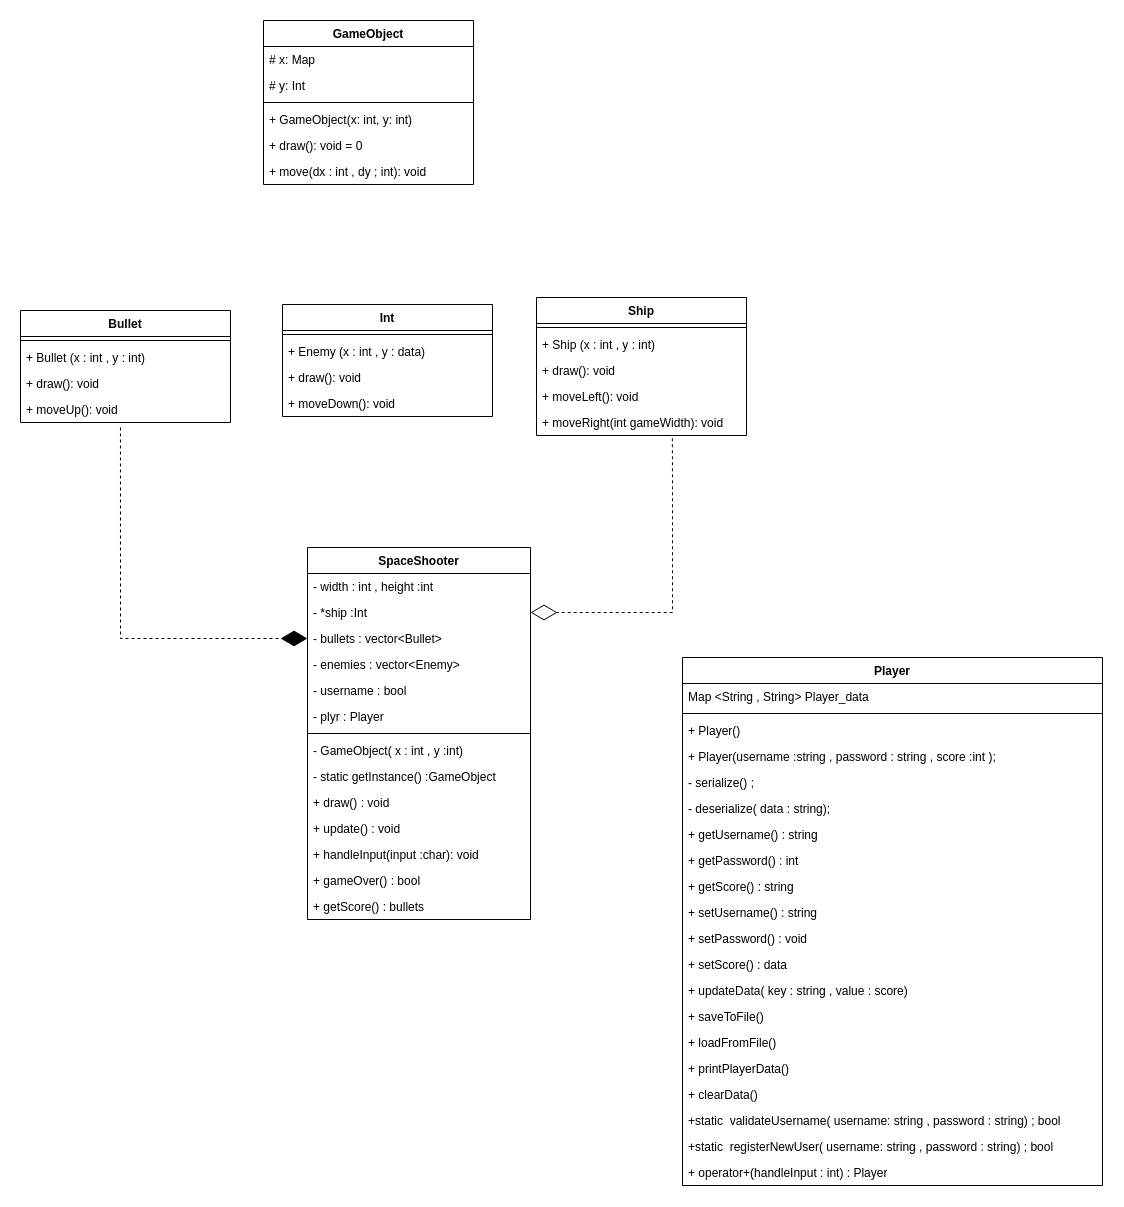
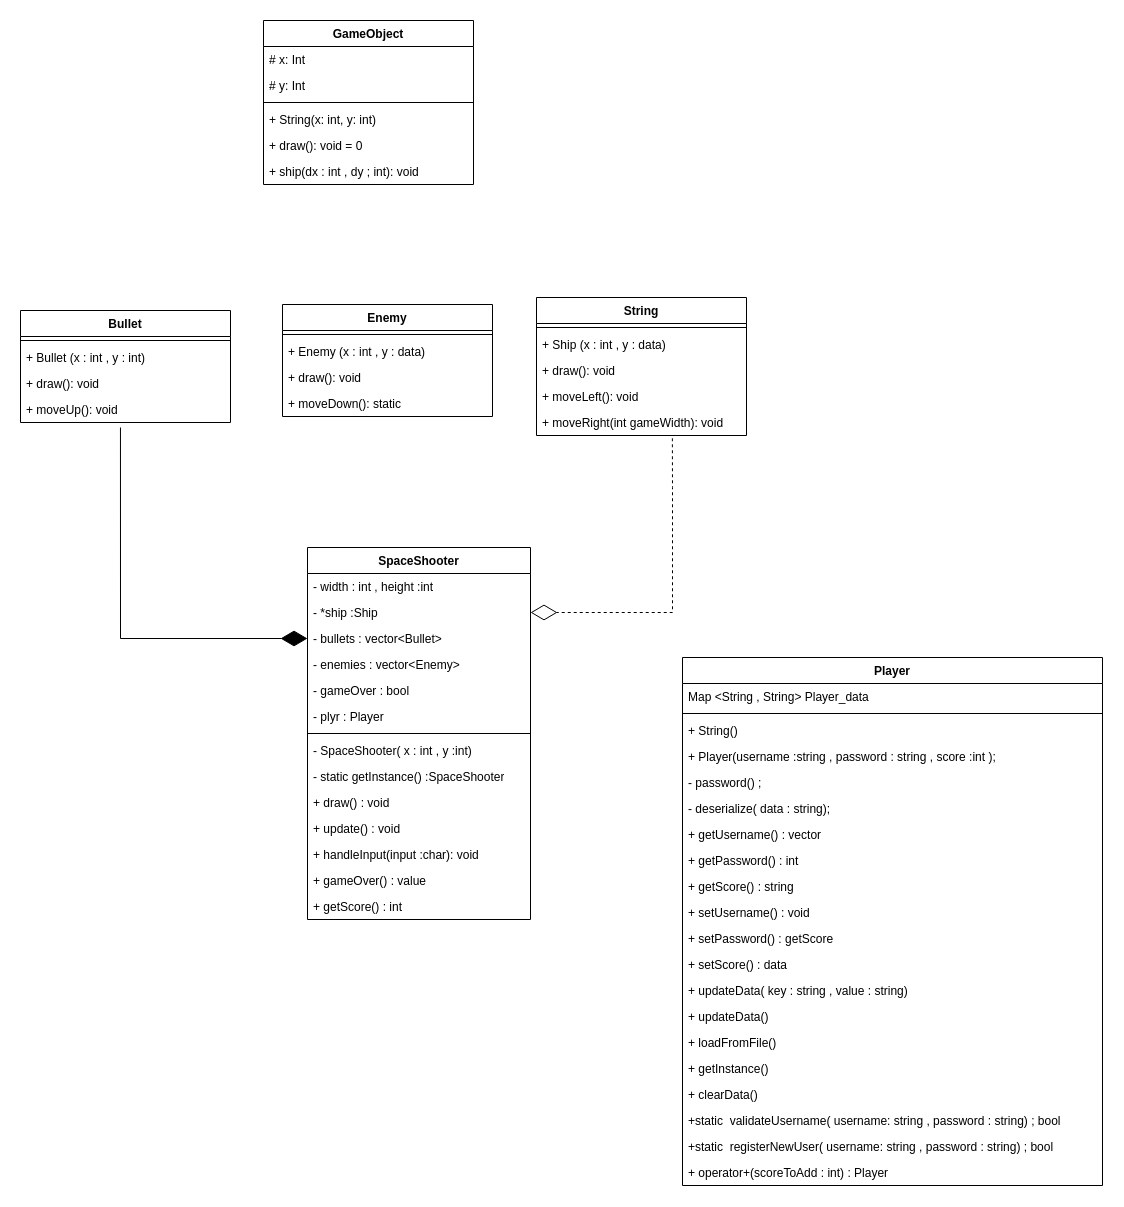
(292, 61) -> (292, 61)
(350, 121) -> (335, 121)
(357, 173) -> (355, 173)
(642, 312) -> (642, 312)
(388, 319) -> (388, 319)
(608, 346) -> (613, 346)
(343, 405) -> (349, 405)
(120, 614) -> (120, 614)
(348, 614) -> (349, 614)
(363, 692) -> (363, 692)
(719, 732) -> (719, 732)
(399, 752) -> (406, 752)
(420, 778) -> (420, 785)
(730, 784) -> (731, 784)
(761, 836) -> (763, 836)
(370, 882) -> (373, 882)
(378, 908) -> (366, 908)
(761, 914) -> (755, 914)
(755, 940) -> (770, 940)
(813, 992) -> (815, 992)
(731, 1018) -> (734, 1018)
(748, 1070) -> (737, 1070)
(804, 1174) -> (802, 1174)
